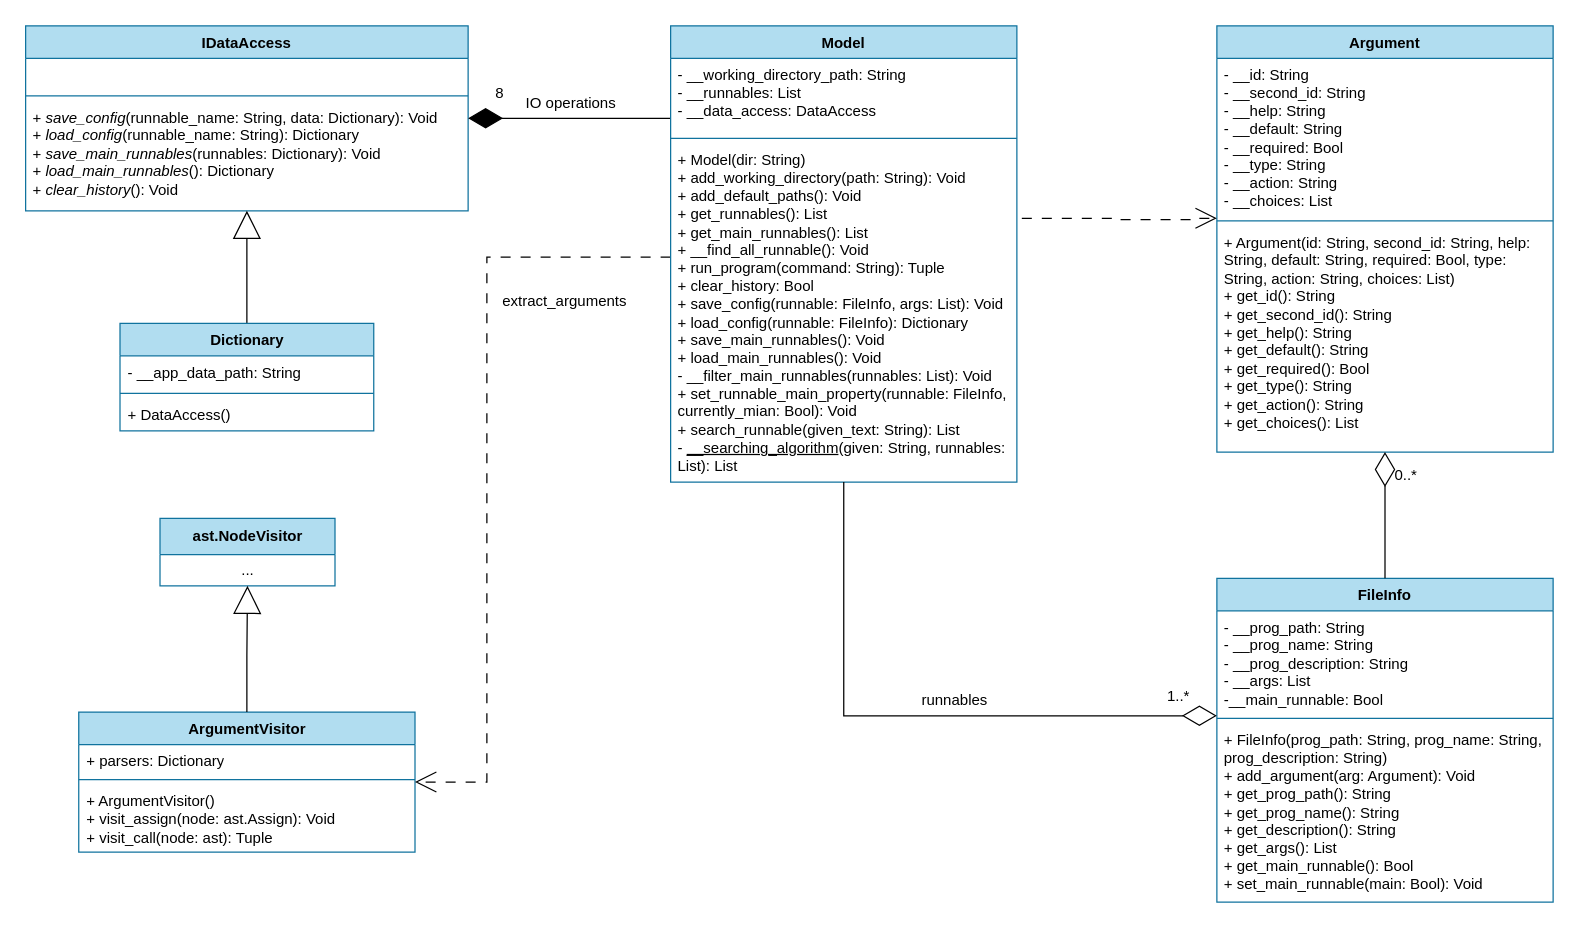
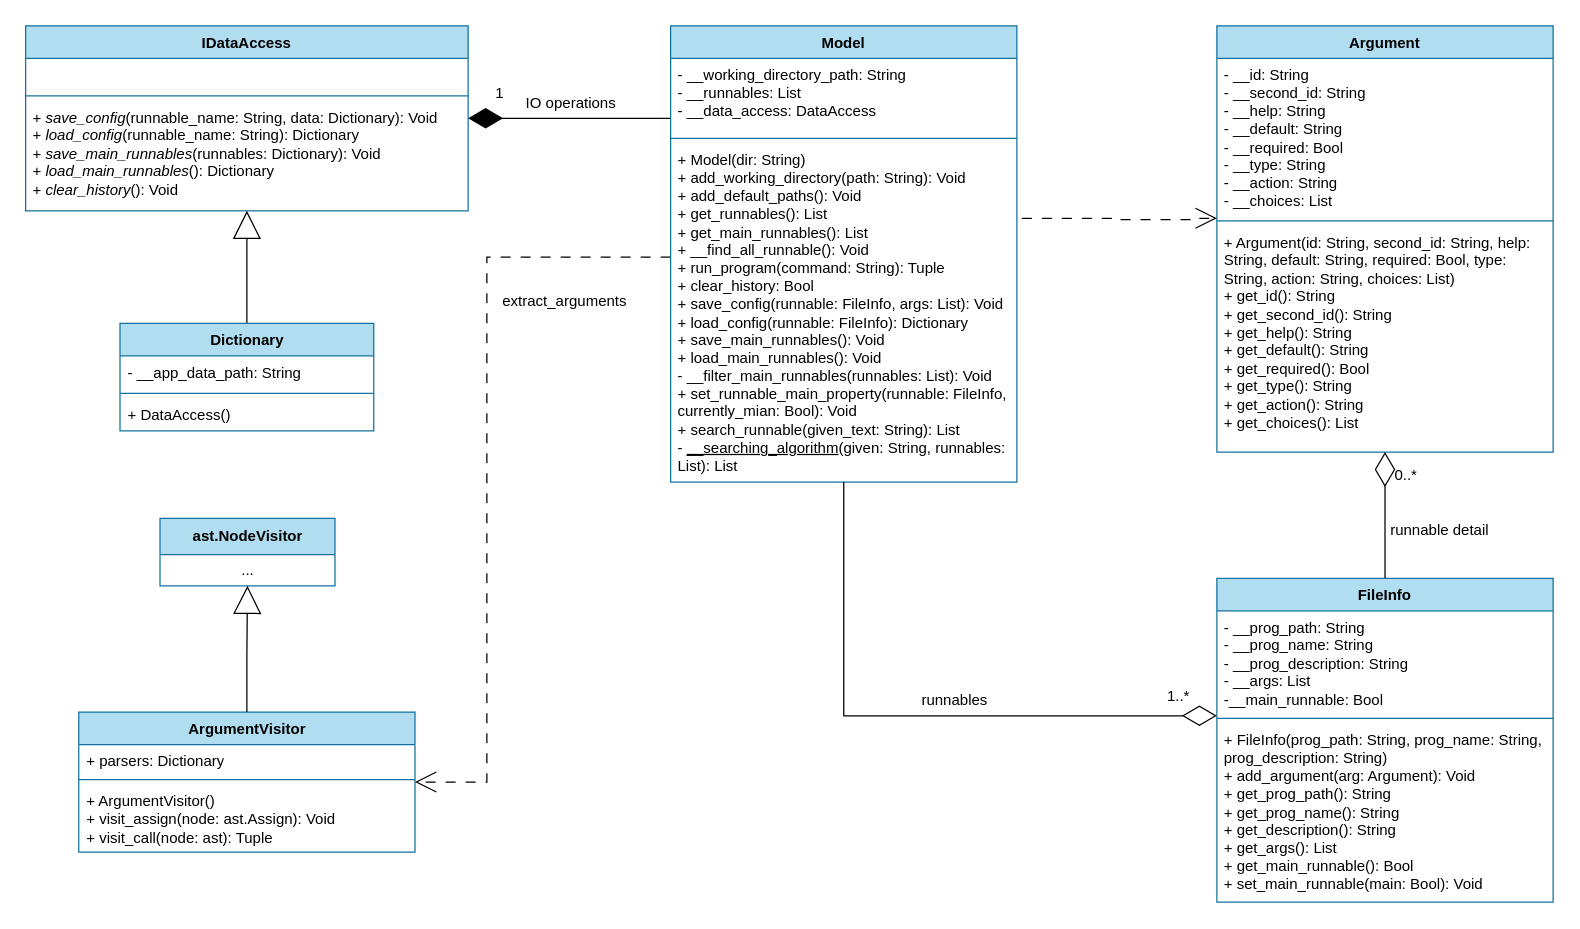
(500, 93) -> (500, 93)
none -> (1439, 531)
